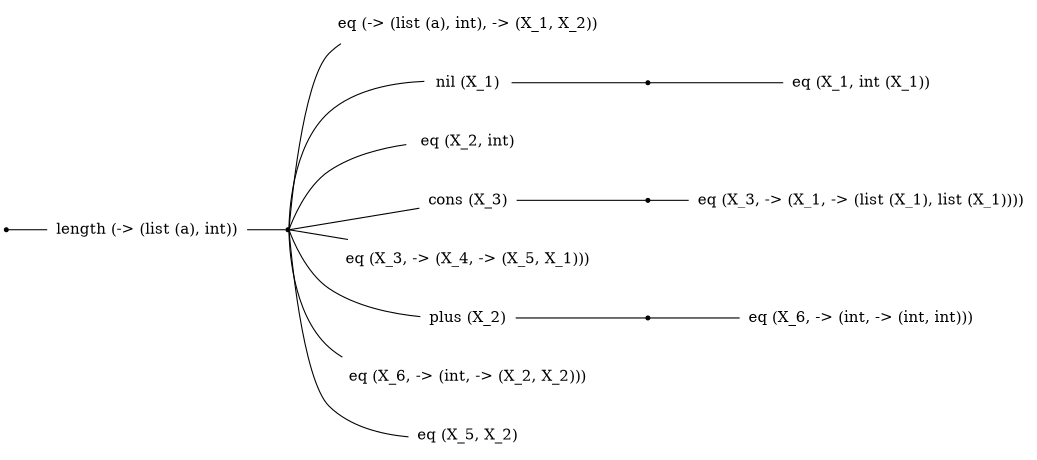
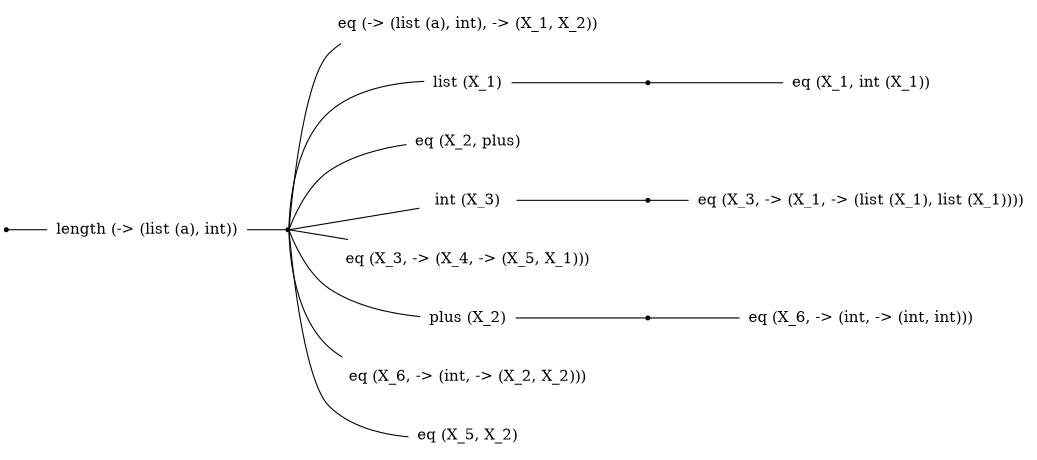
(468, 83) -> (468, 83)
(468, 142) -> (468, 142)
(468, 200) -> (468, 200)
